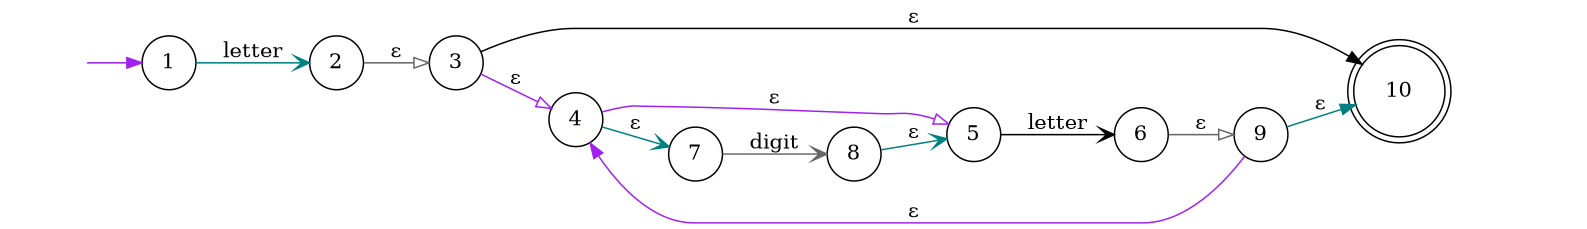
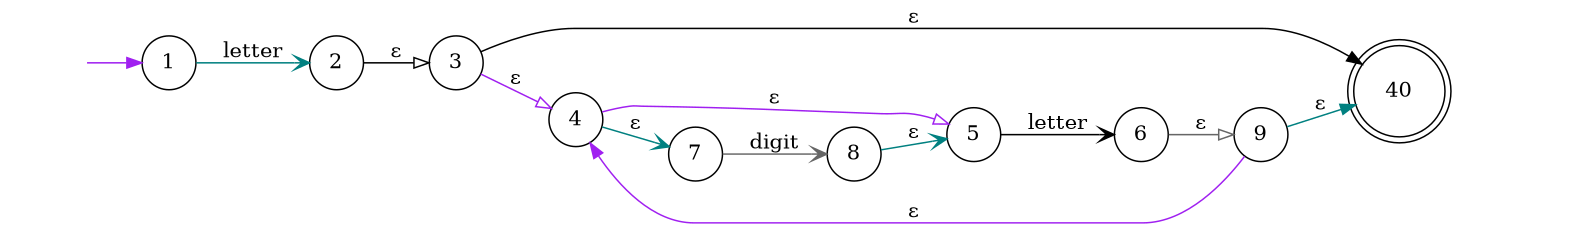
(389, 63) -> (389, 63)
(1399, 91) -> (1399, 91)
